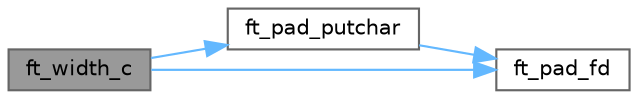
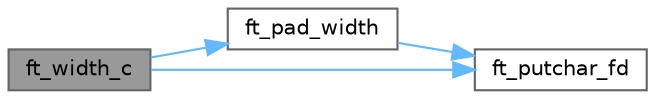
(323, 29) -> (313, 29)
(563, 70) -> (561, 70)
